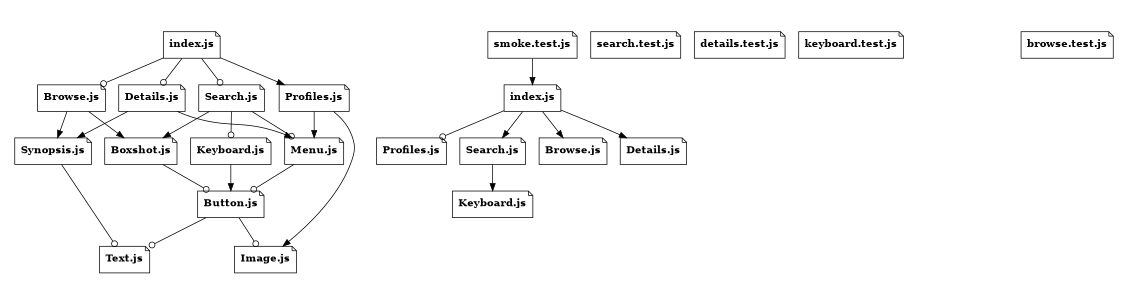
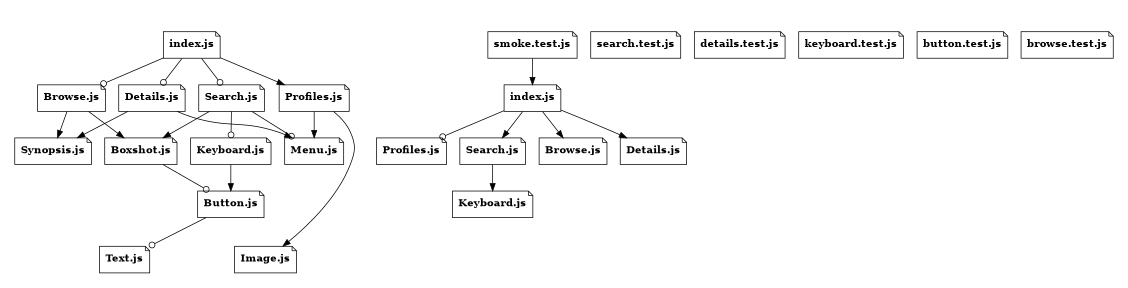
none -> (962, 45)
(275, 176) -> none
(87, 203) -> none
(247, 229) -> none
